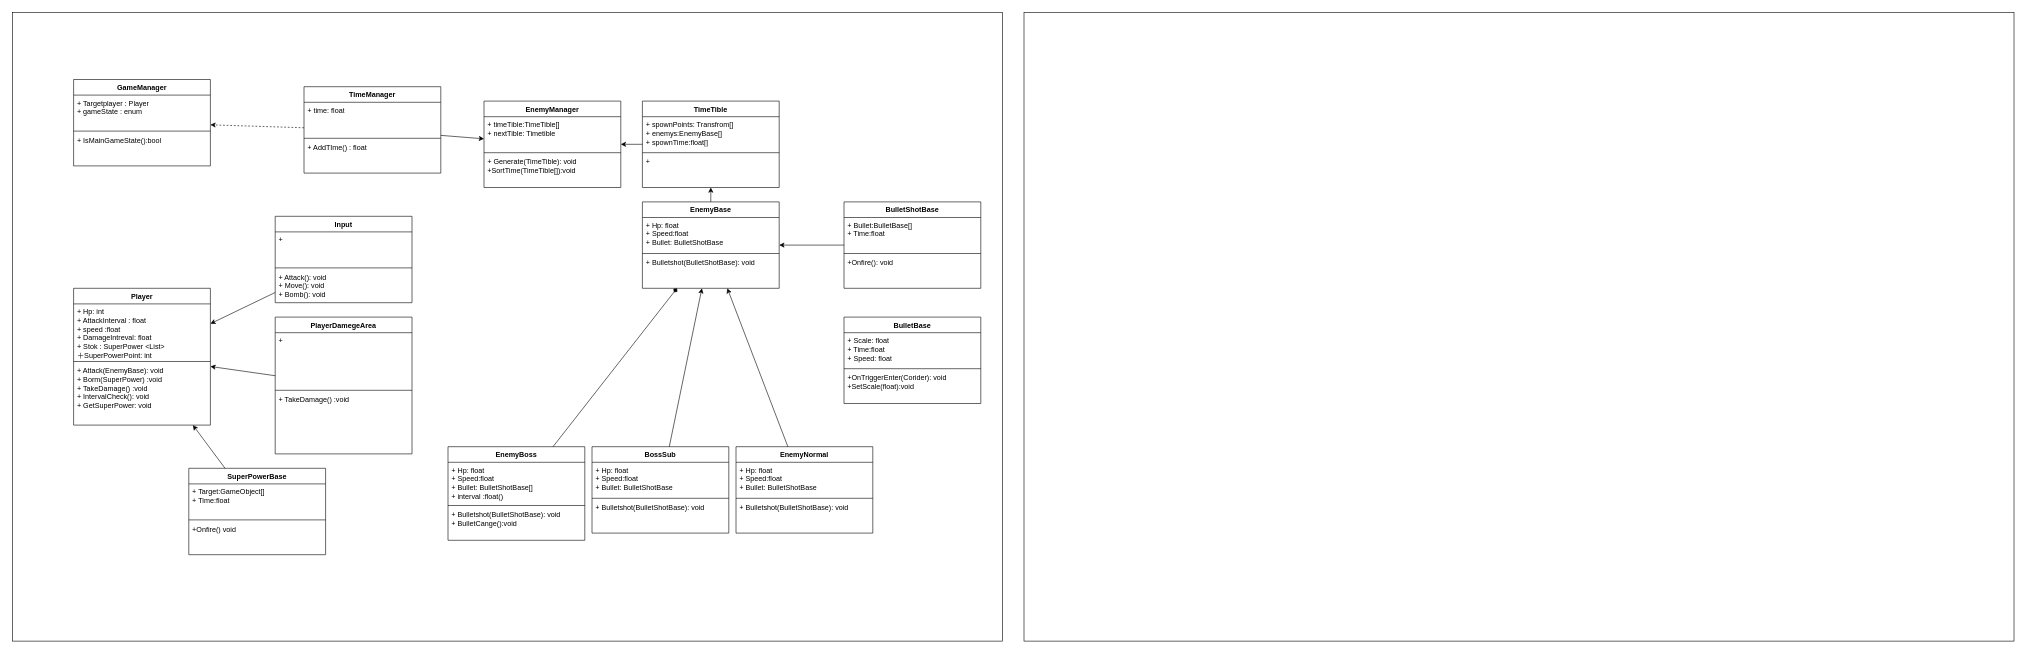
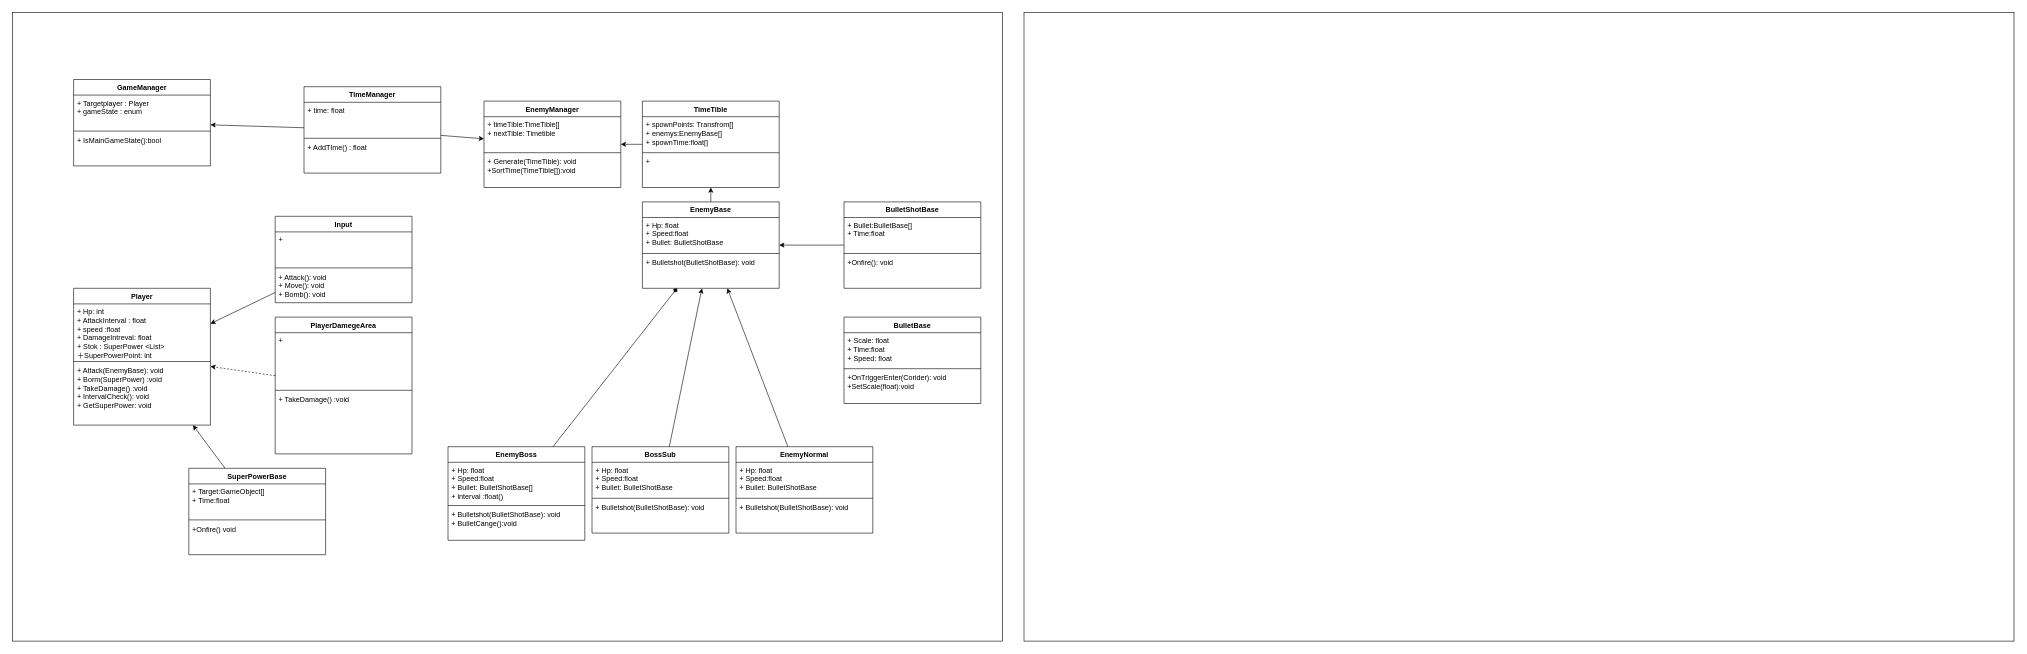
(259, 126) -> (259, 126)
(244, 371) -> (244, 371)
